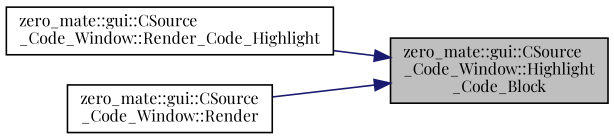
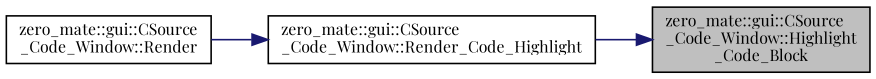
(324, 91) -> (231, 40)
